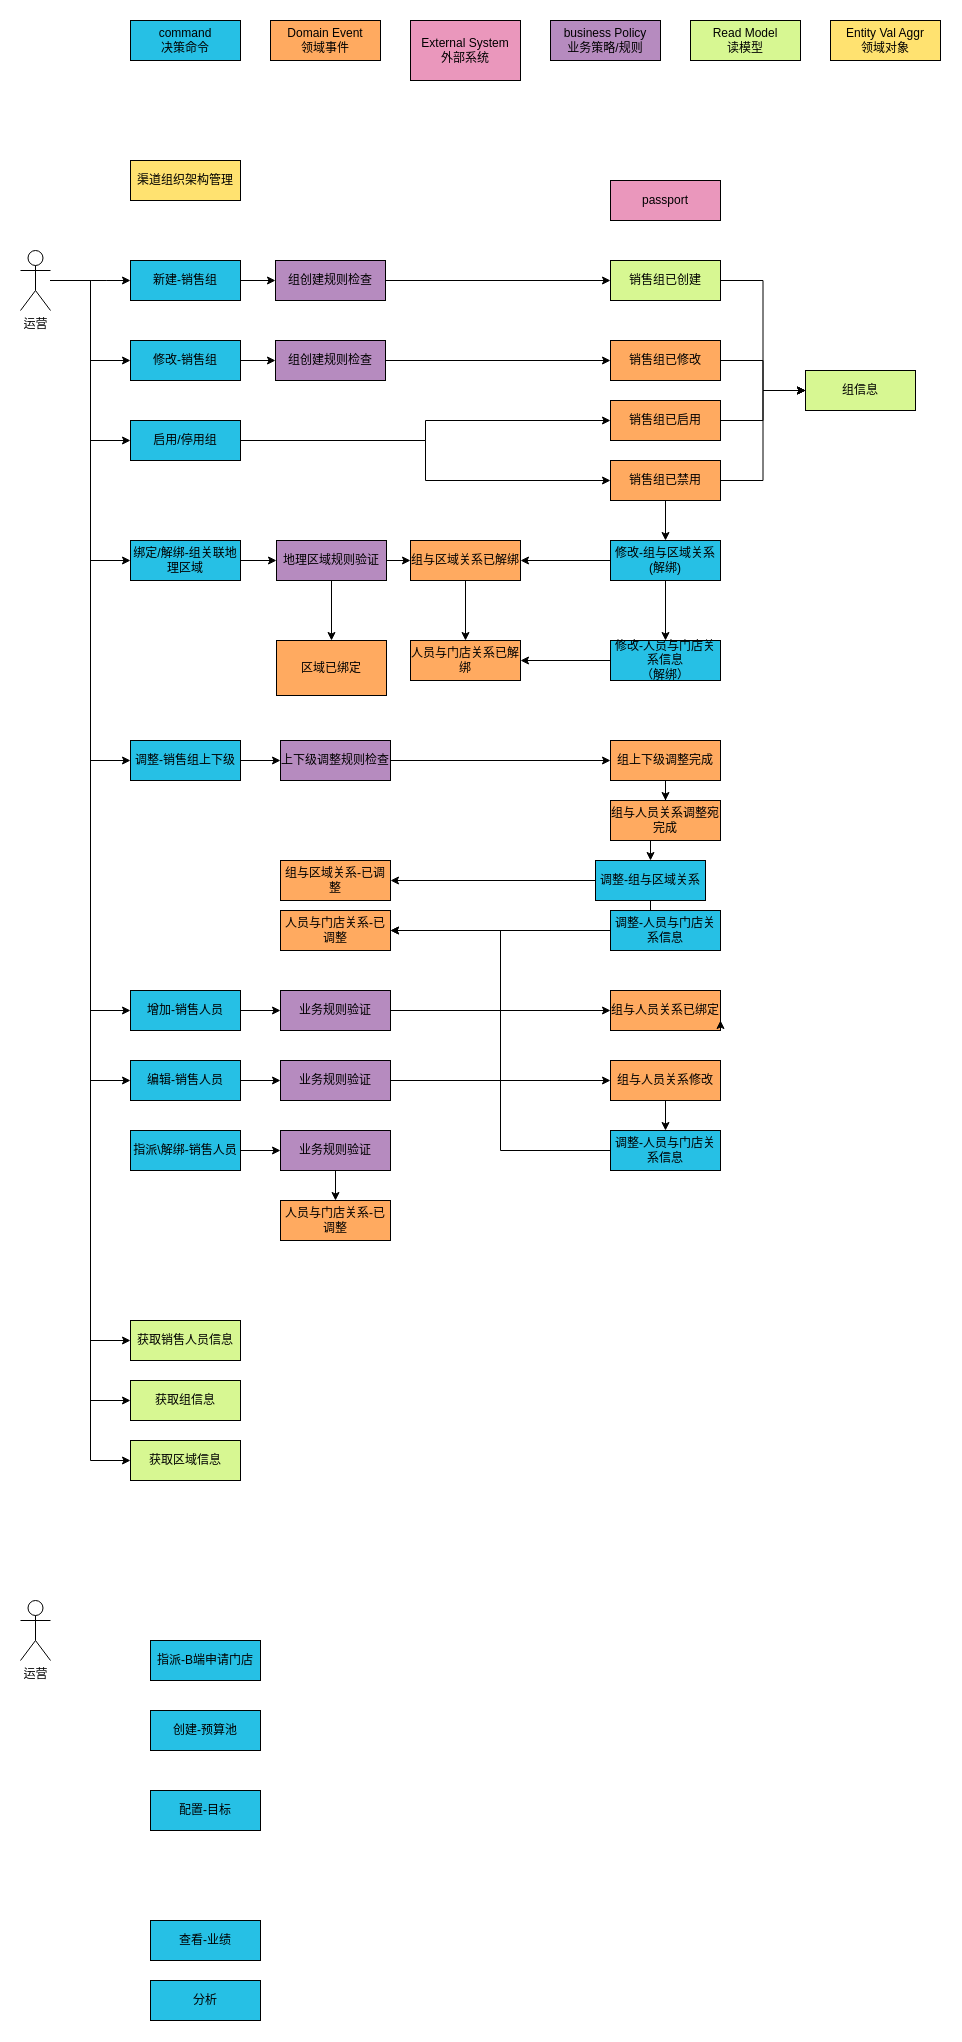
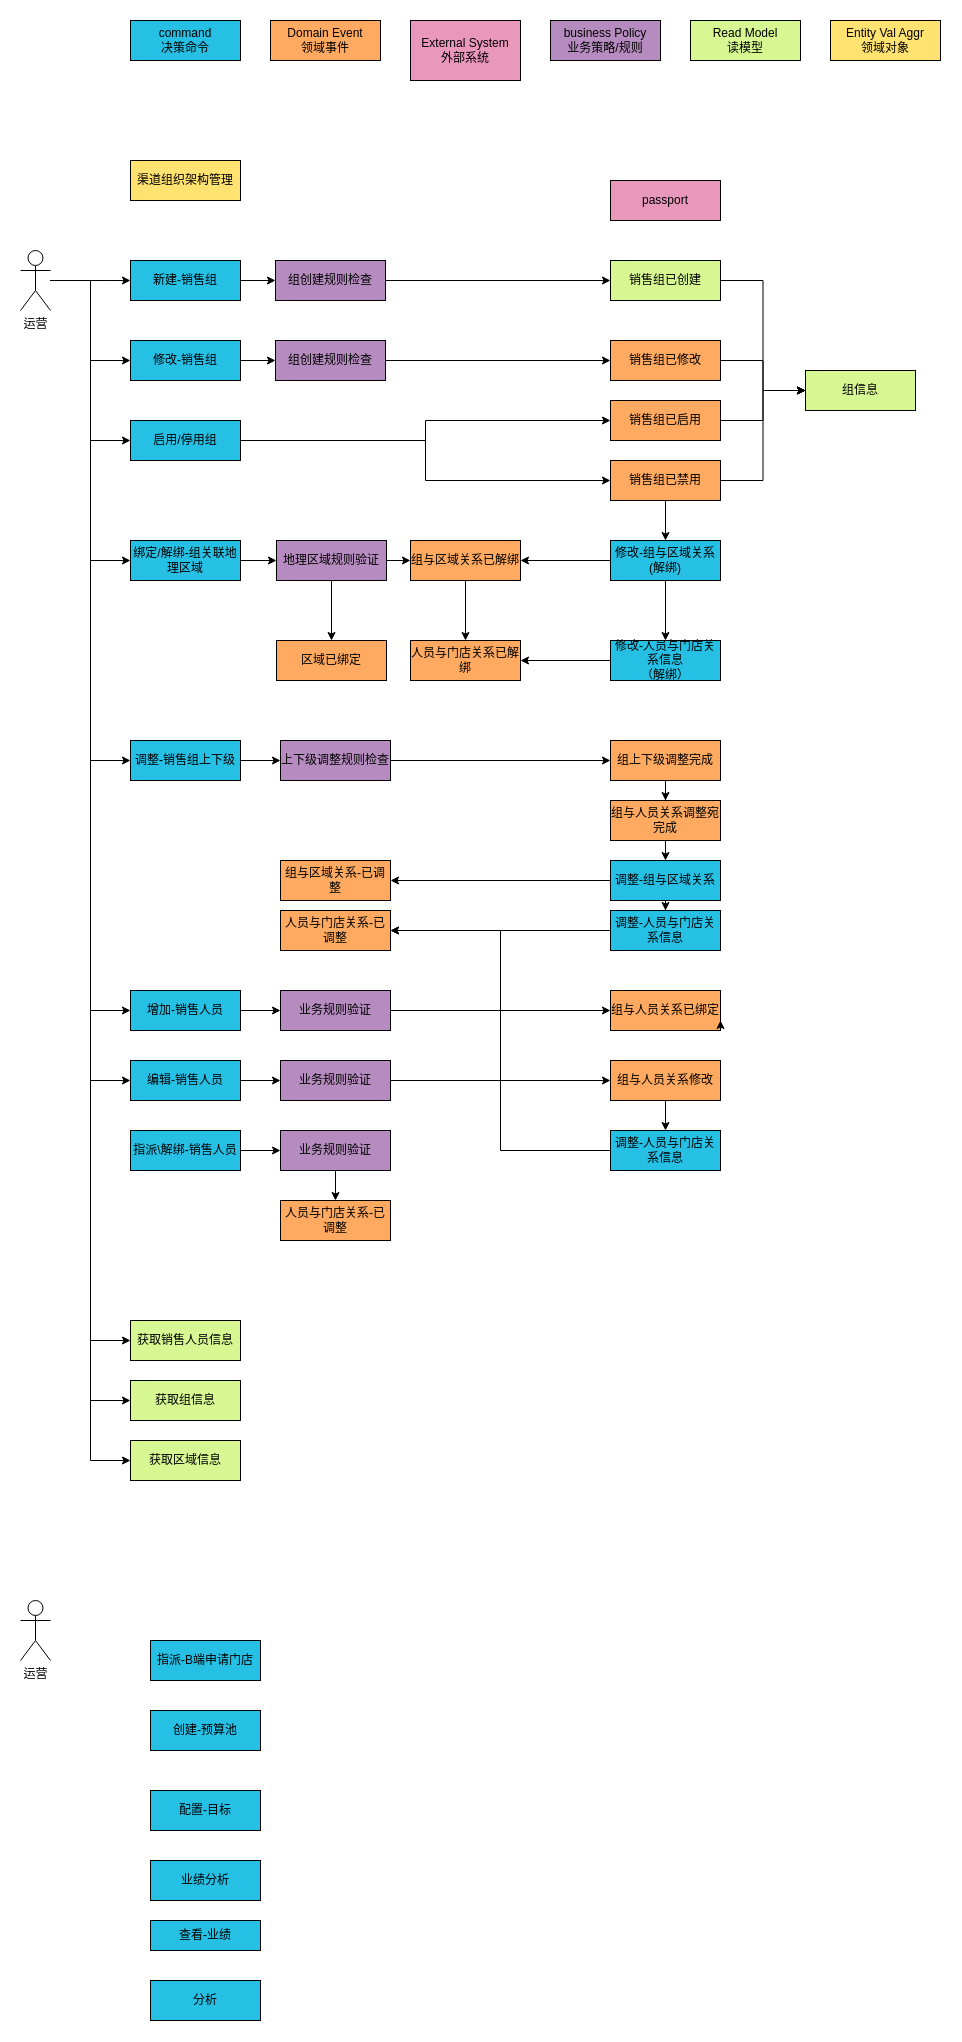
(332, 668) -> (332, 661)
(651, 881) -> (666, 881)
none -> (206, 1881)
(206, 1941) -> (206, 1936)
